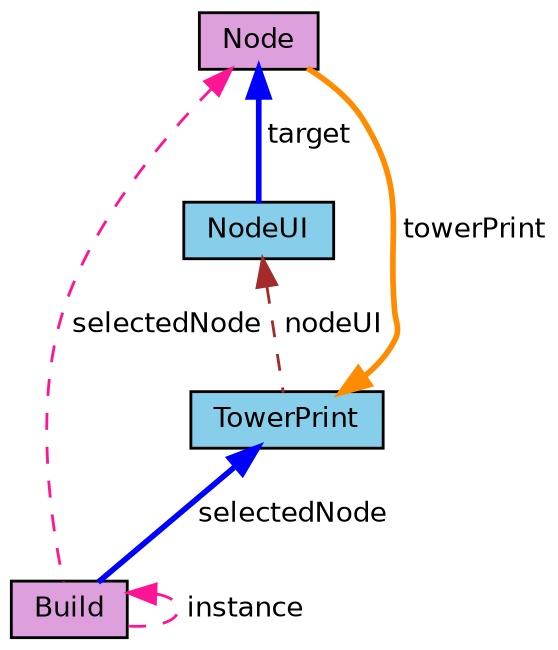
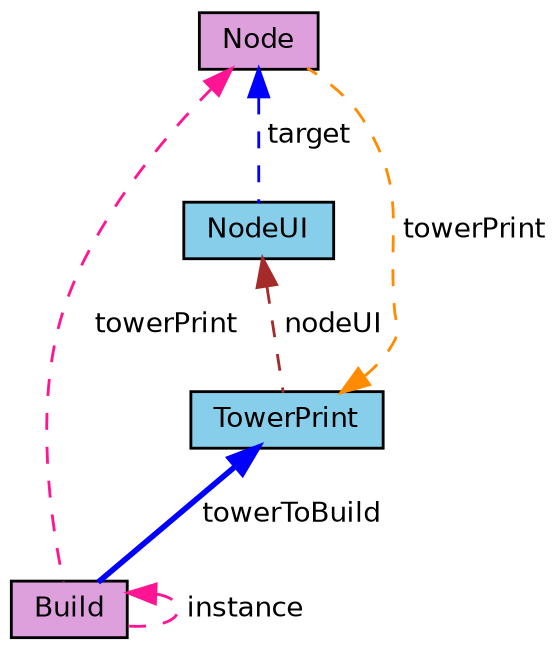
(259, 150) -> (259, 150)
(393, 213) -> (393, 213)
(163, 325) -> (163, 325)
(288, 515) -> (288, 515)
